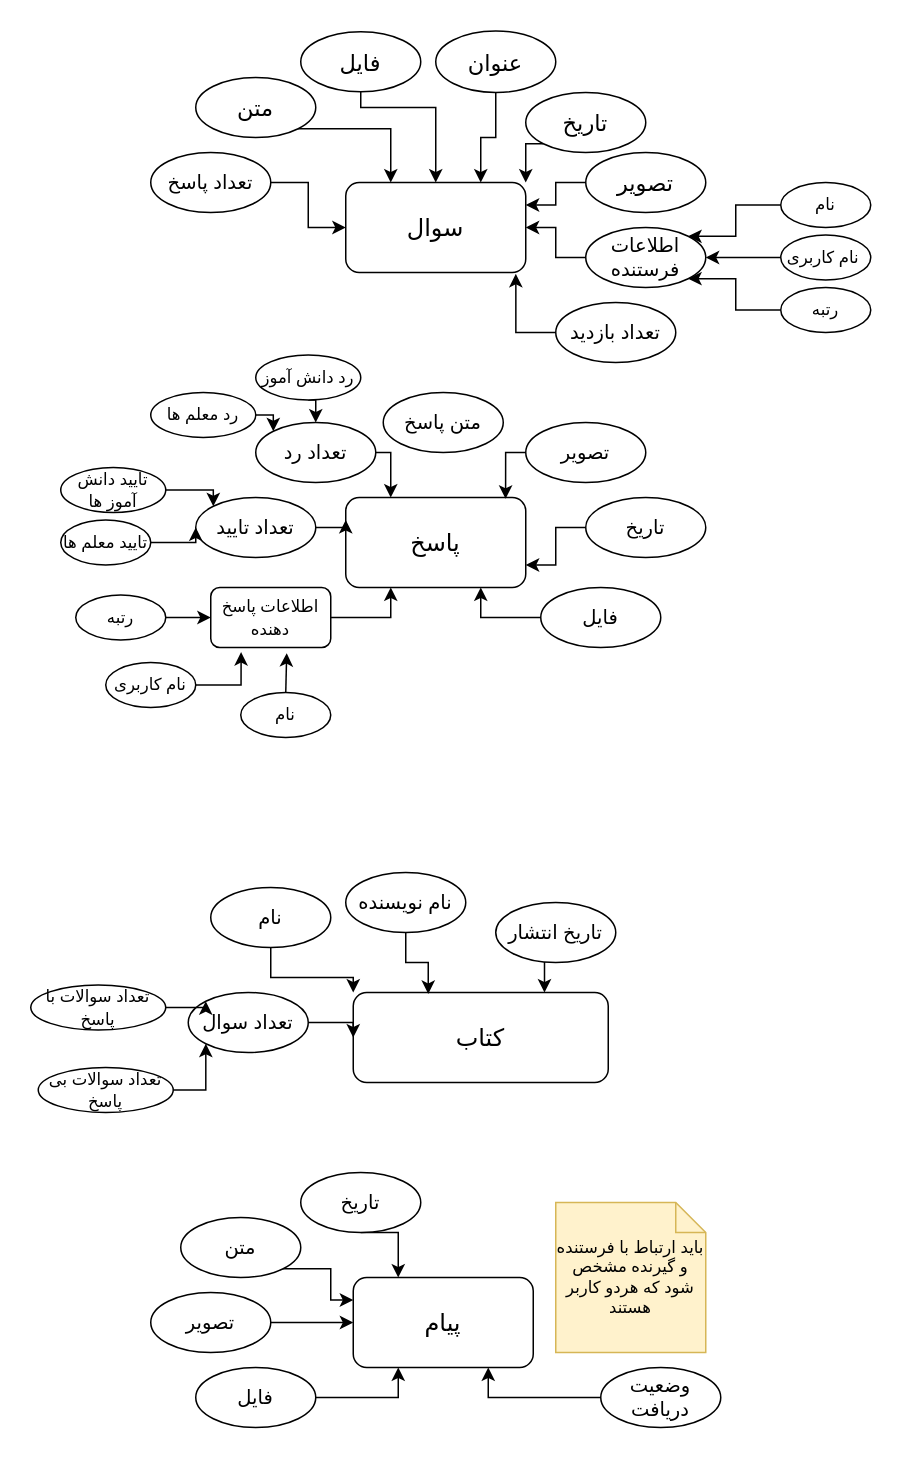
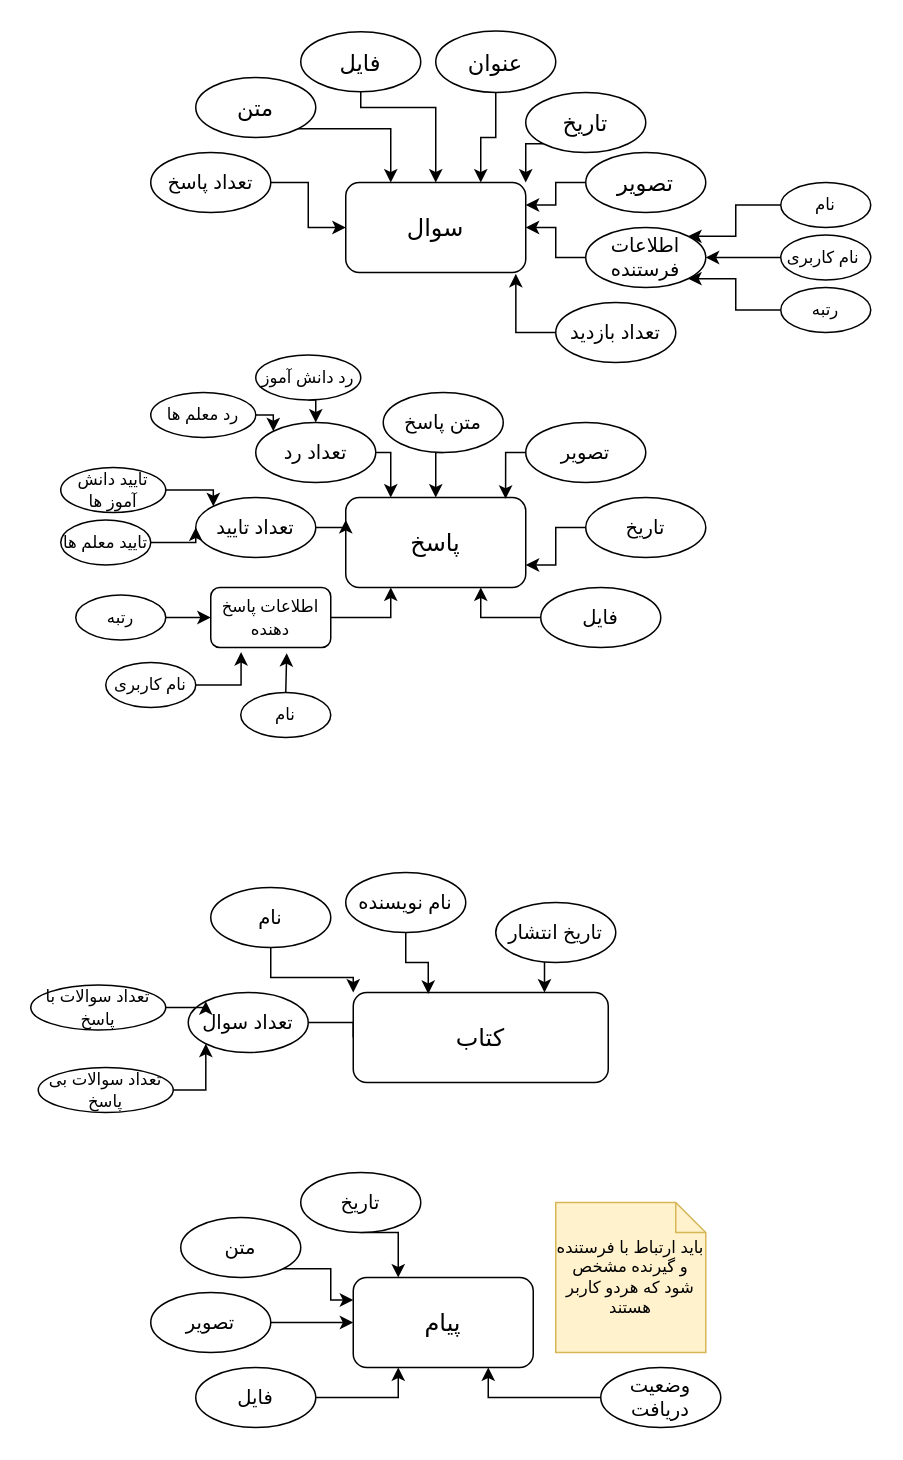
none -> (436, 468)
(349, 1022) -> (353, 1025)
